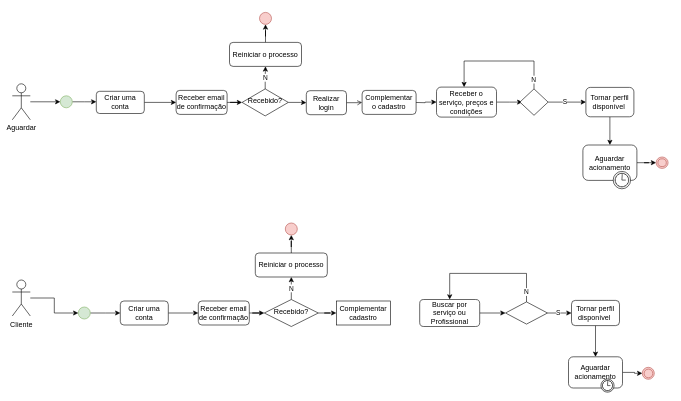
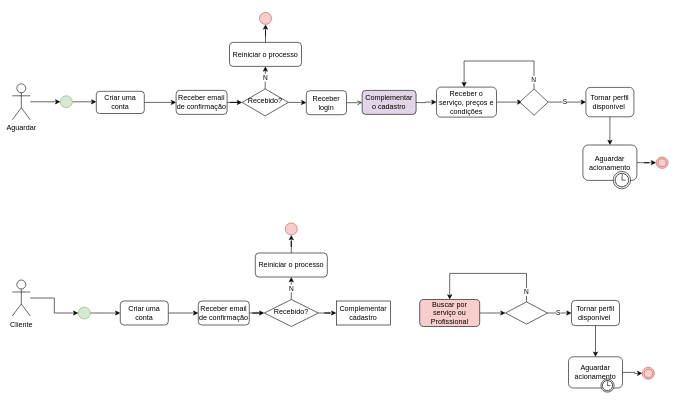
(389, 102) -> (389, 102)
(326, 103) -> (326, 103)
(450, 313) -> (450, 313)
